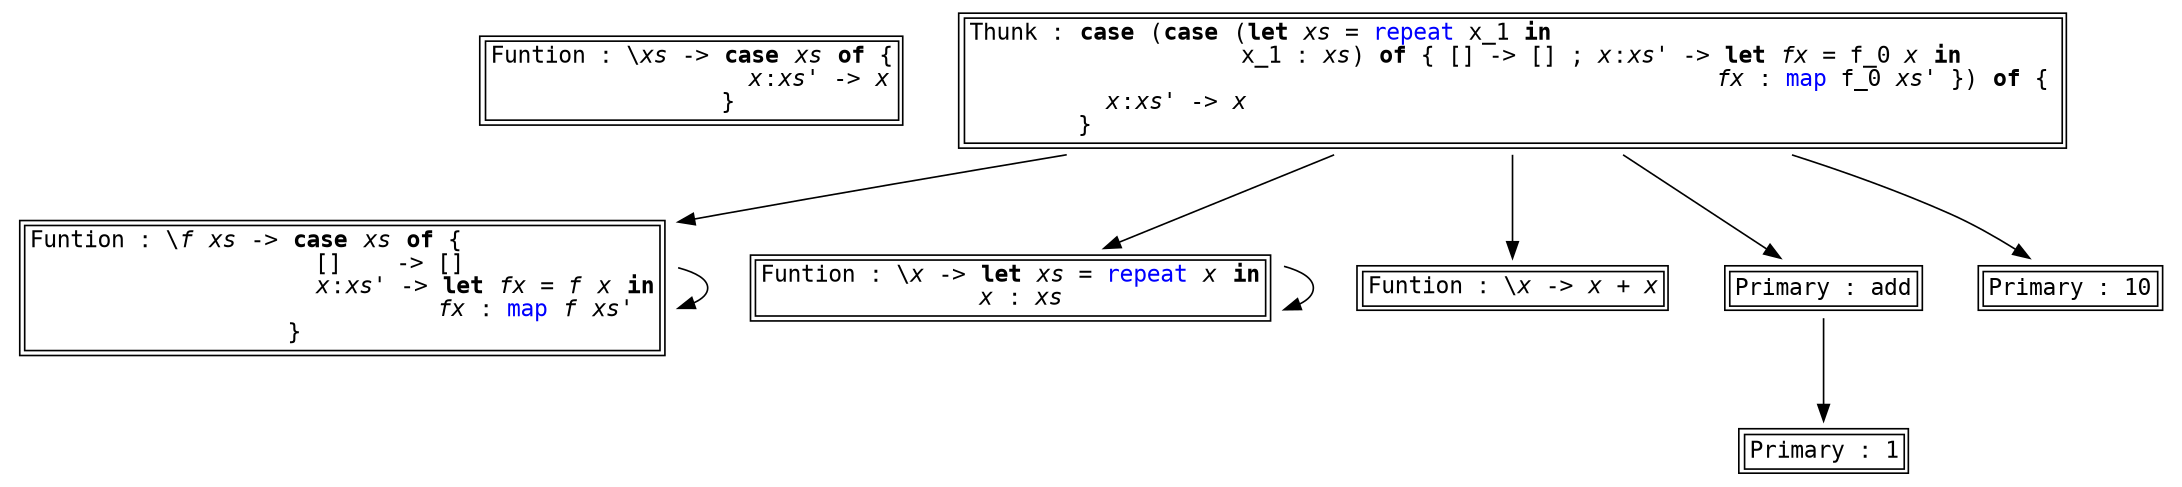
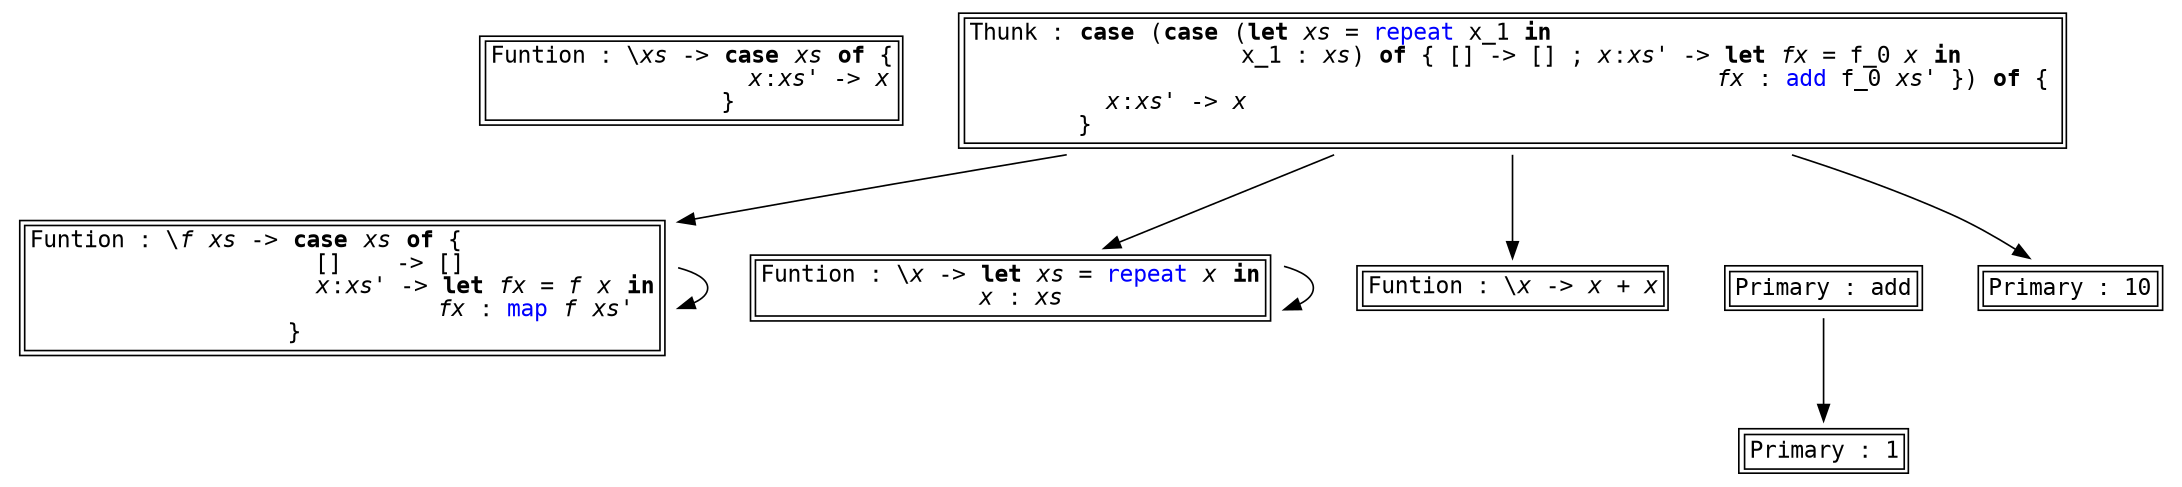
(1806, 79) -> (1806, 79)
(1695, 202) -> none
